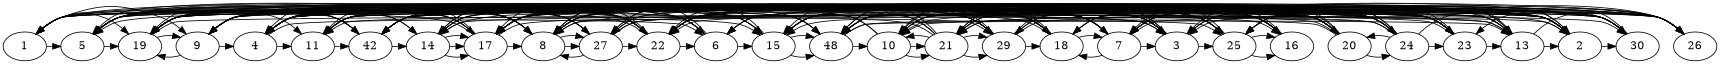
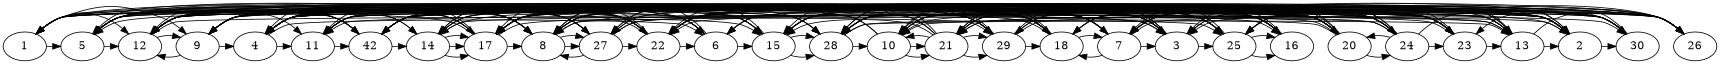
(140, 46) -> (140, 46)
(831, 46) -> (831, 46)
